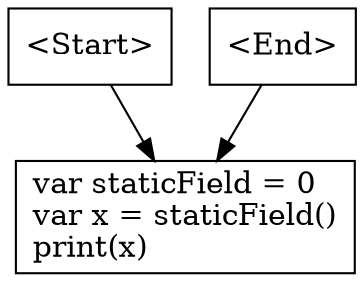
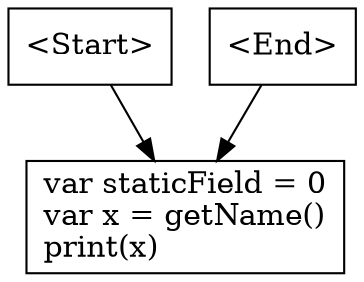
(185, 217) -> (185, 217)
